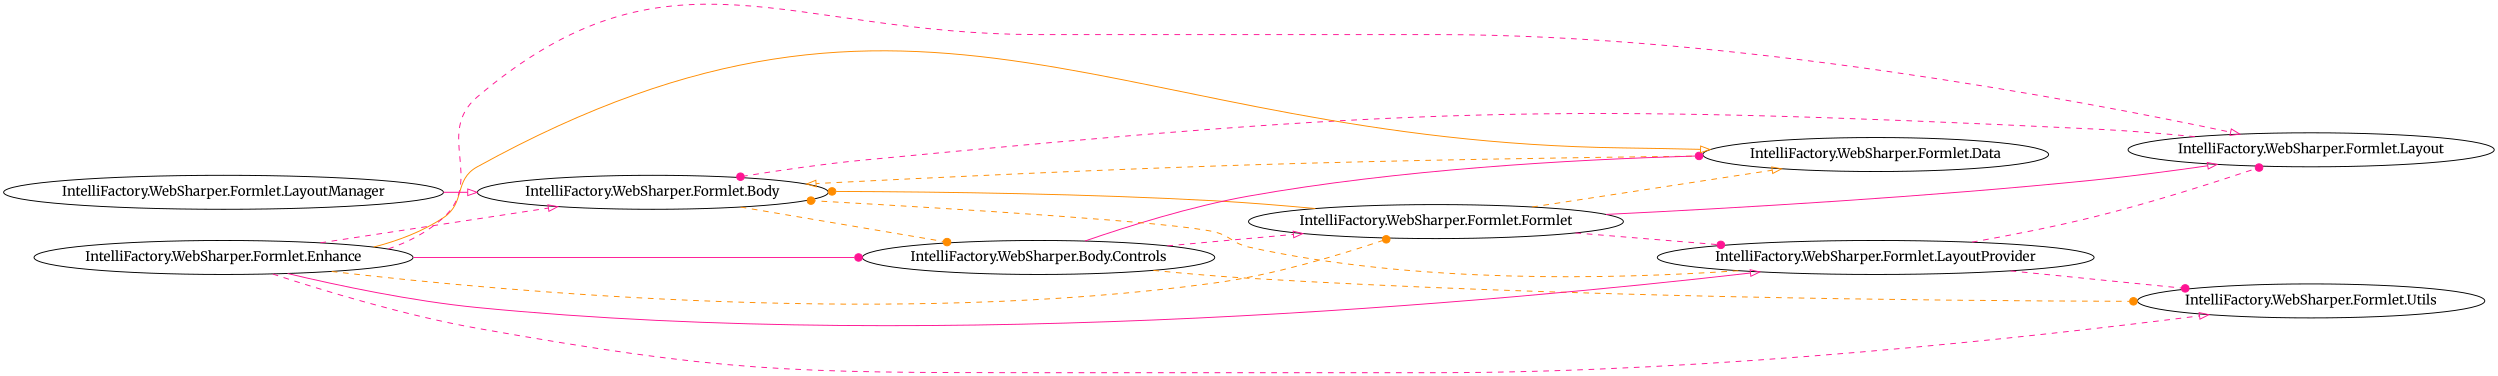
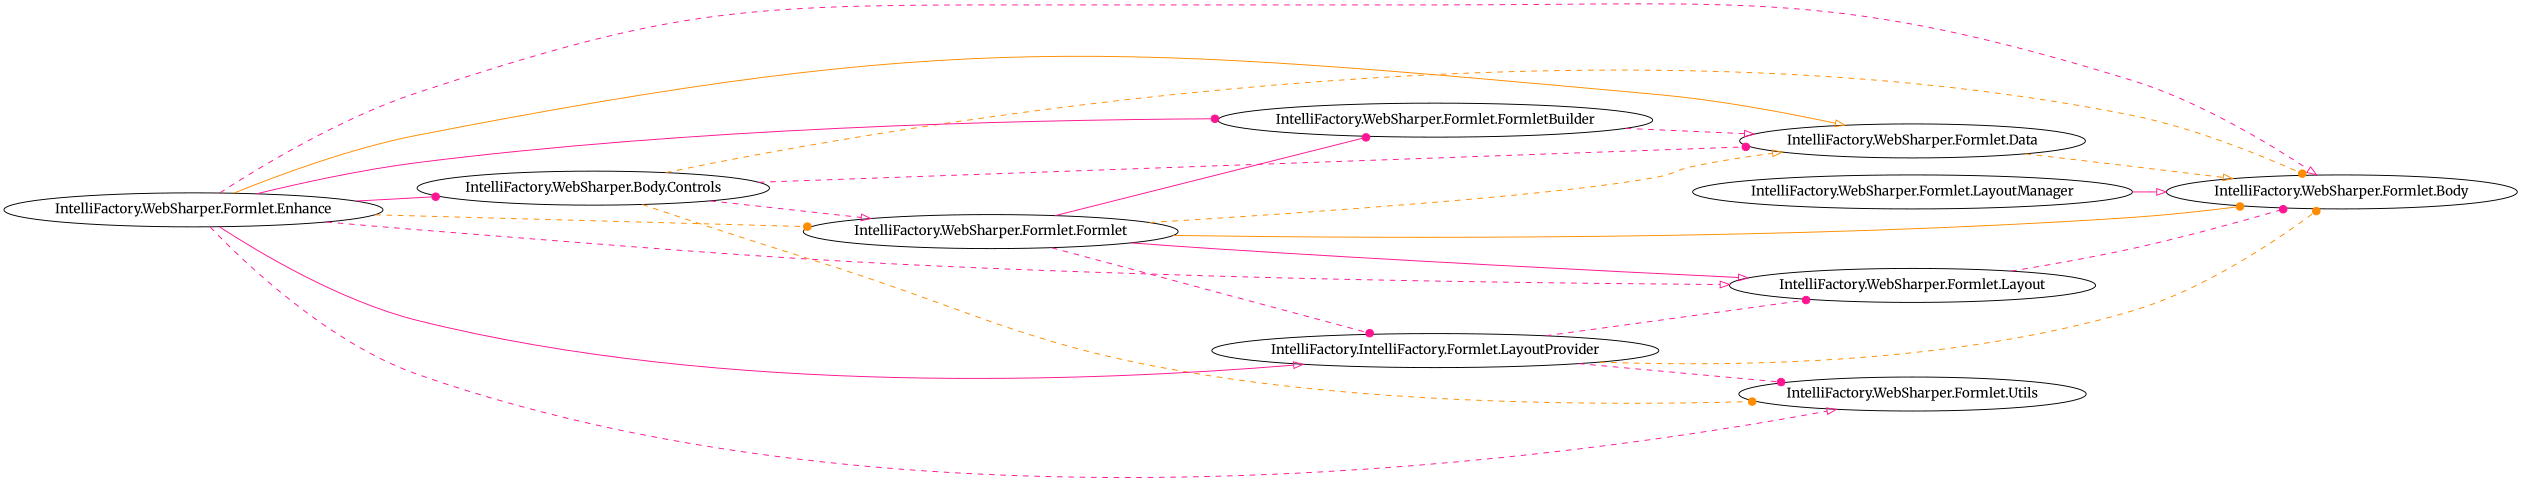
none -> (1435, 120)
(1387, 177) -> (1226, 166)
(842, 224) -> (1485, 73)
(1876, 257) -> (1435, 351)
